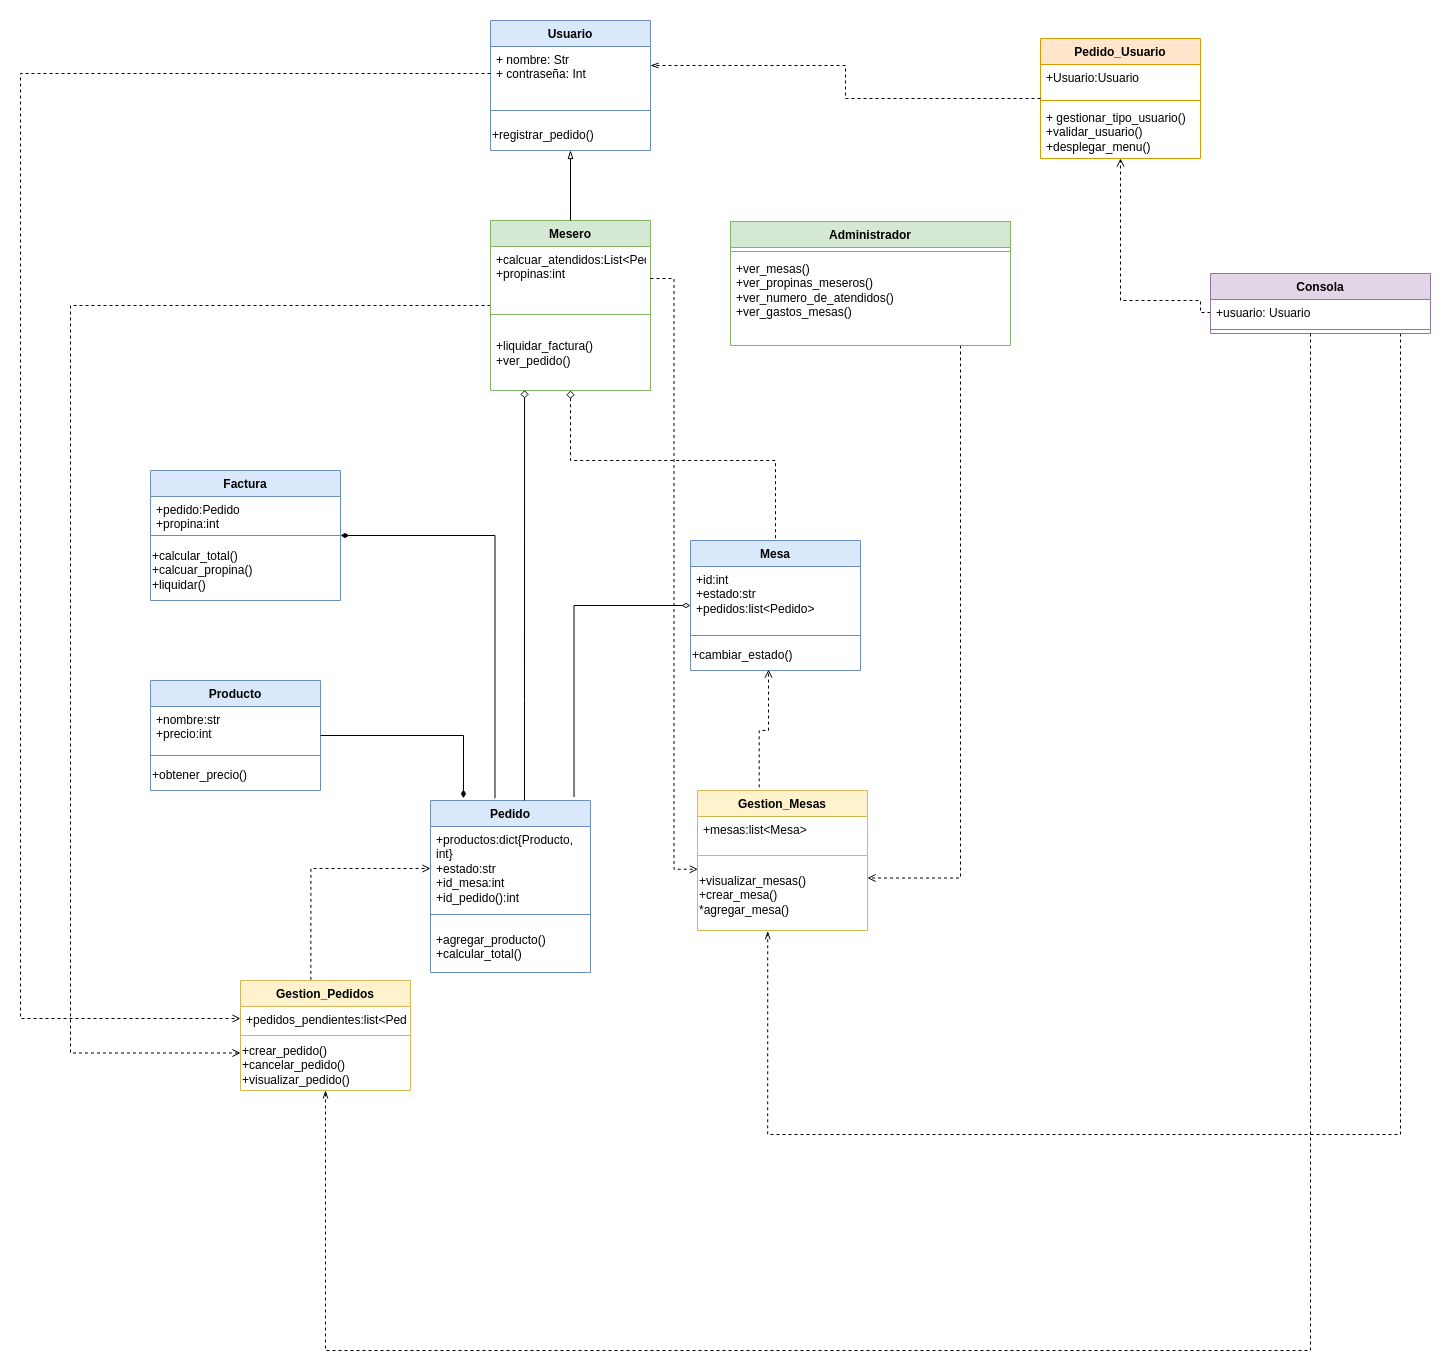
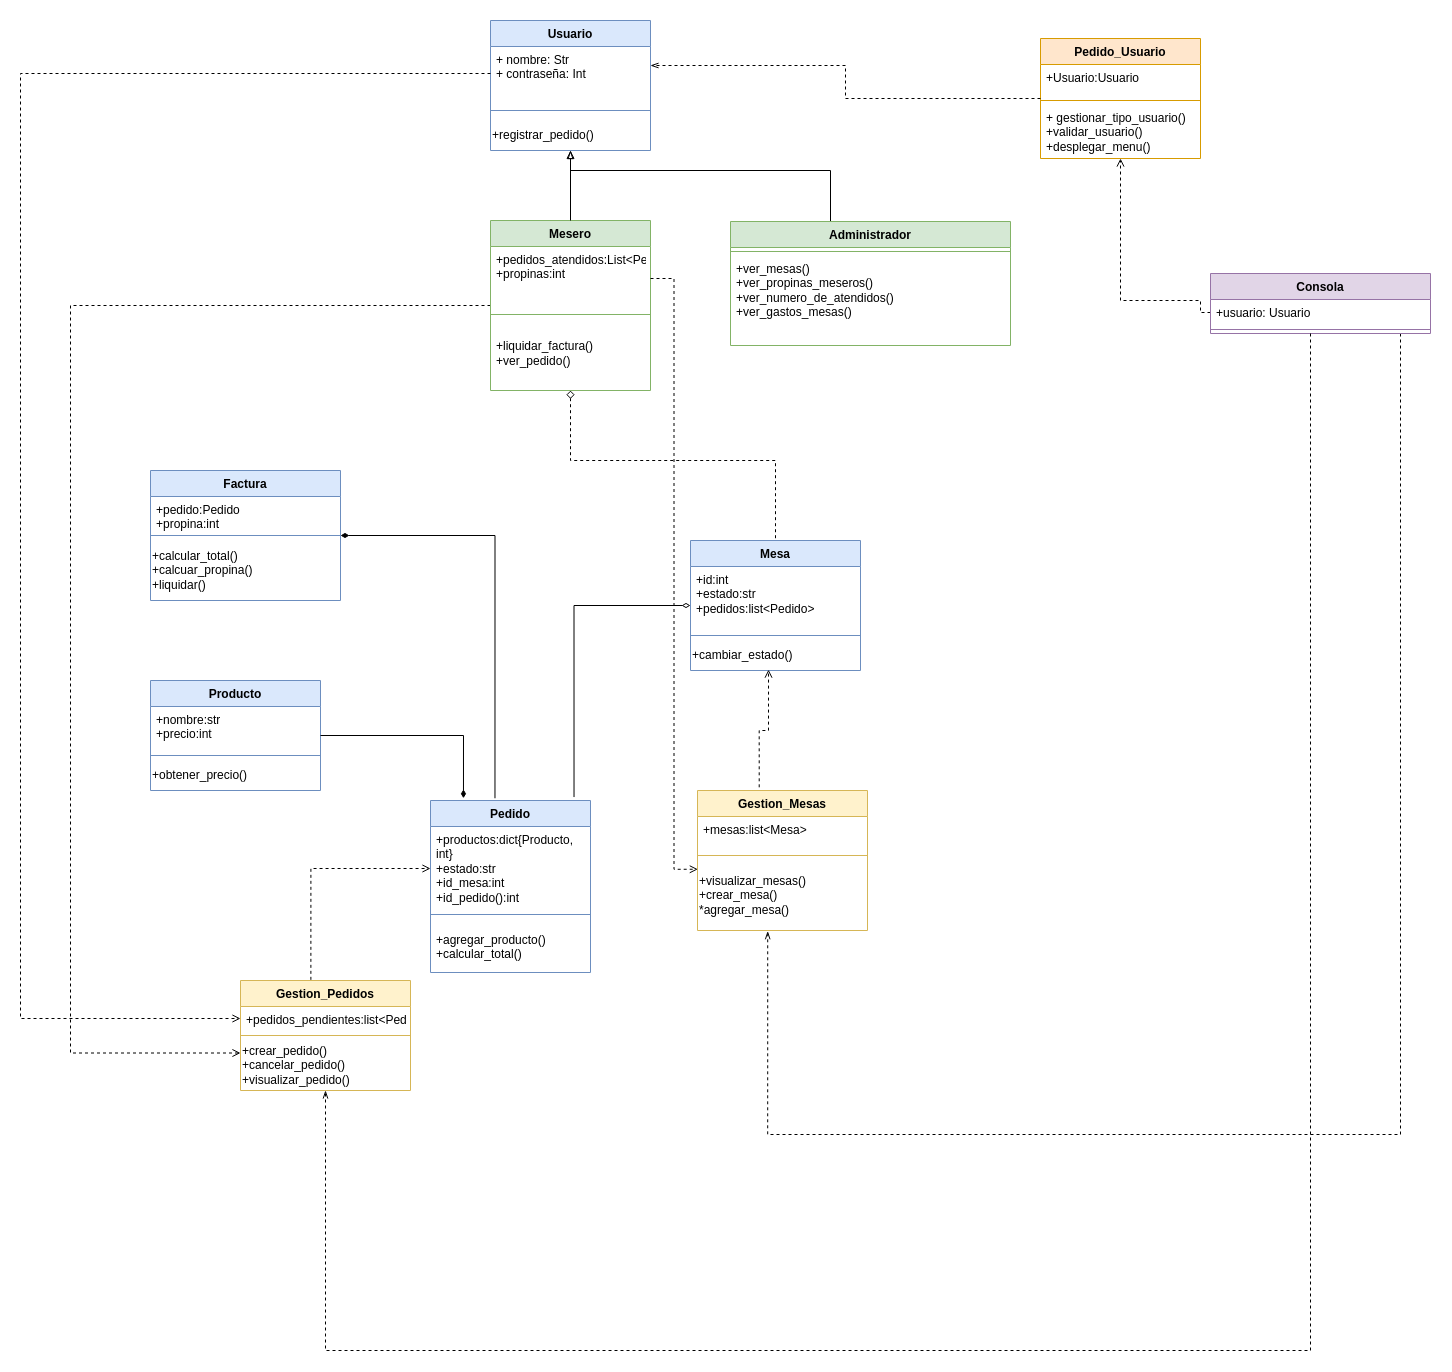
none -> (728, 171)
(572, 275) -> (572, 275)
(525, 599) -> none
(961, 657) -> none
